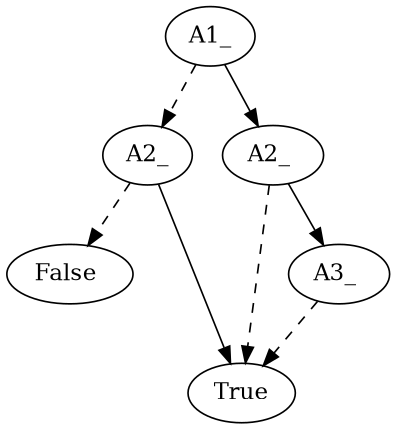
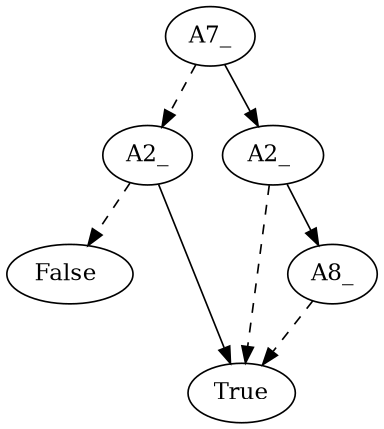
(210, 36) -> (210, 36)
(339, 274) -> (333, 274)
